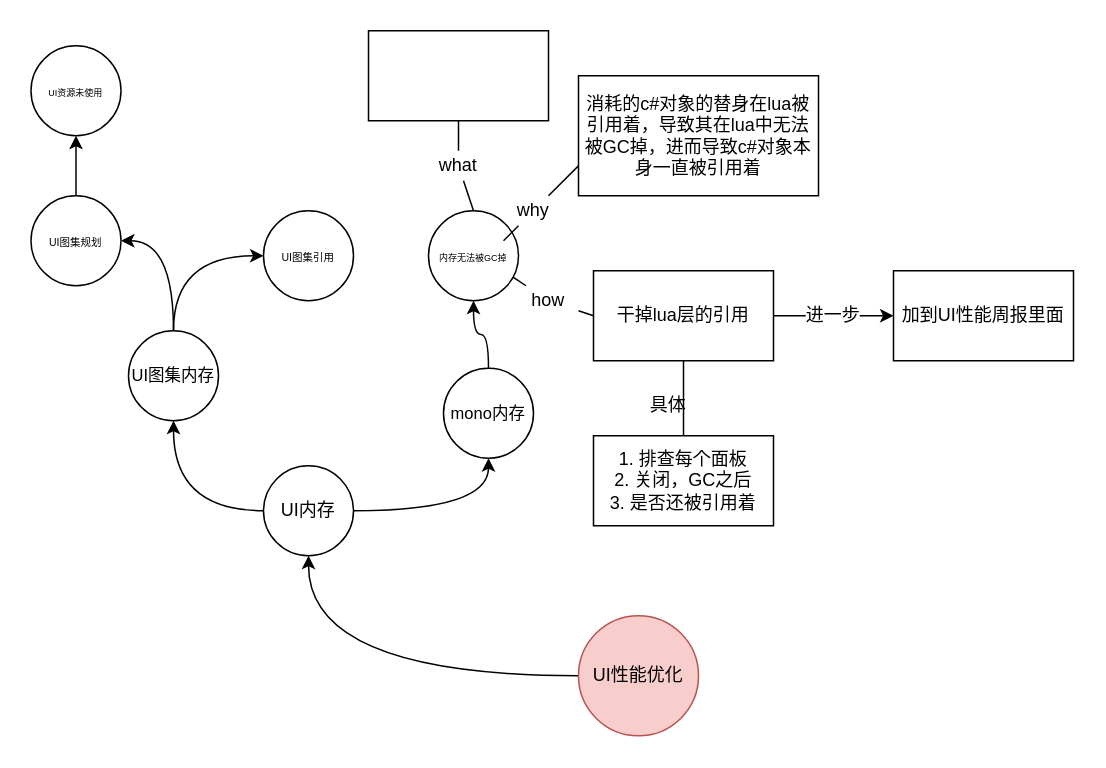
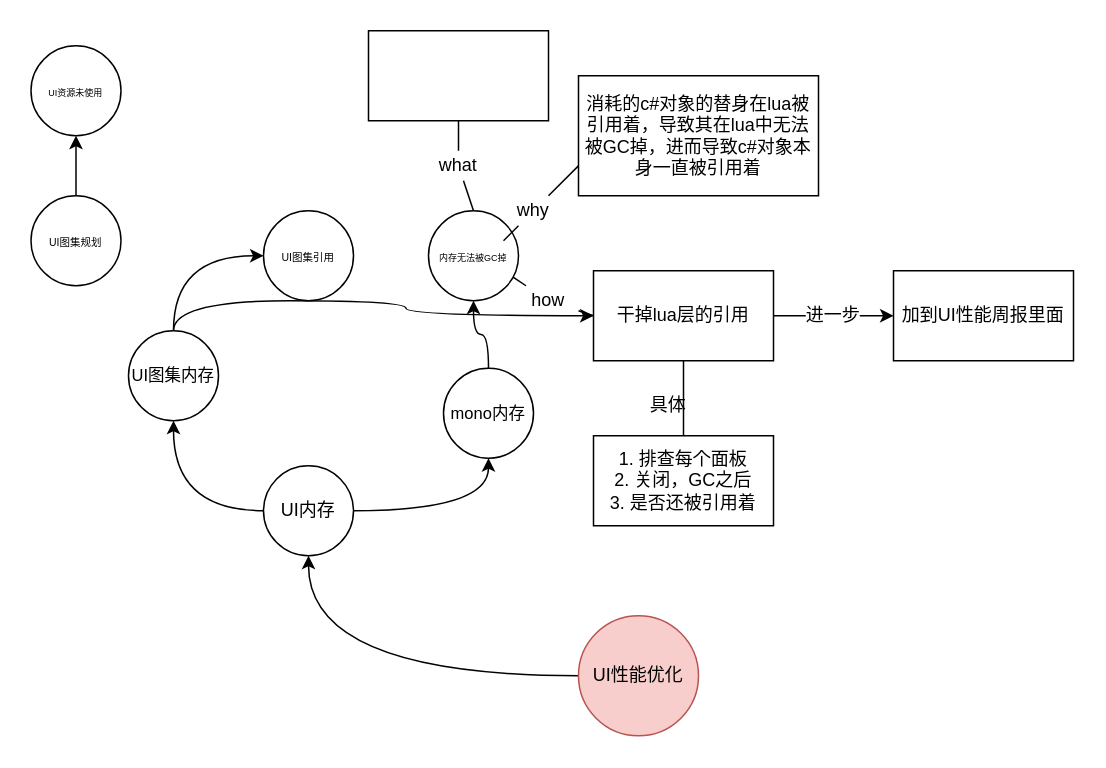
(164, 267) -> (376, 303)
